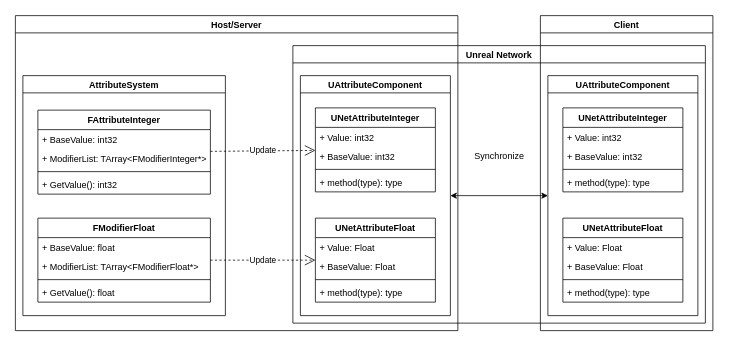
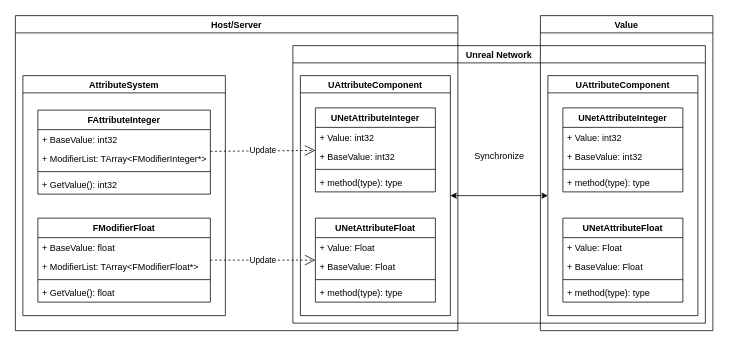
(626, 24) -> (626, 24)
